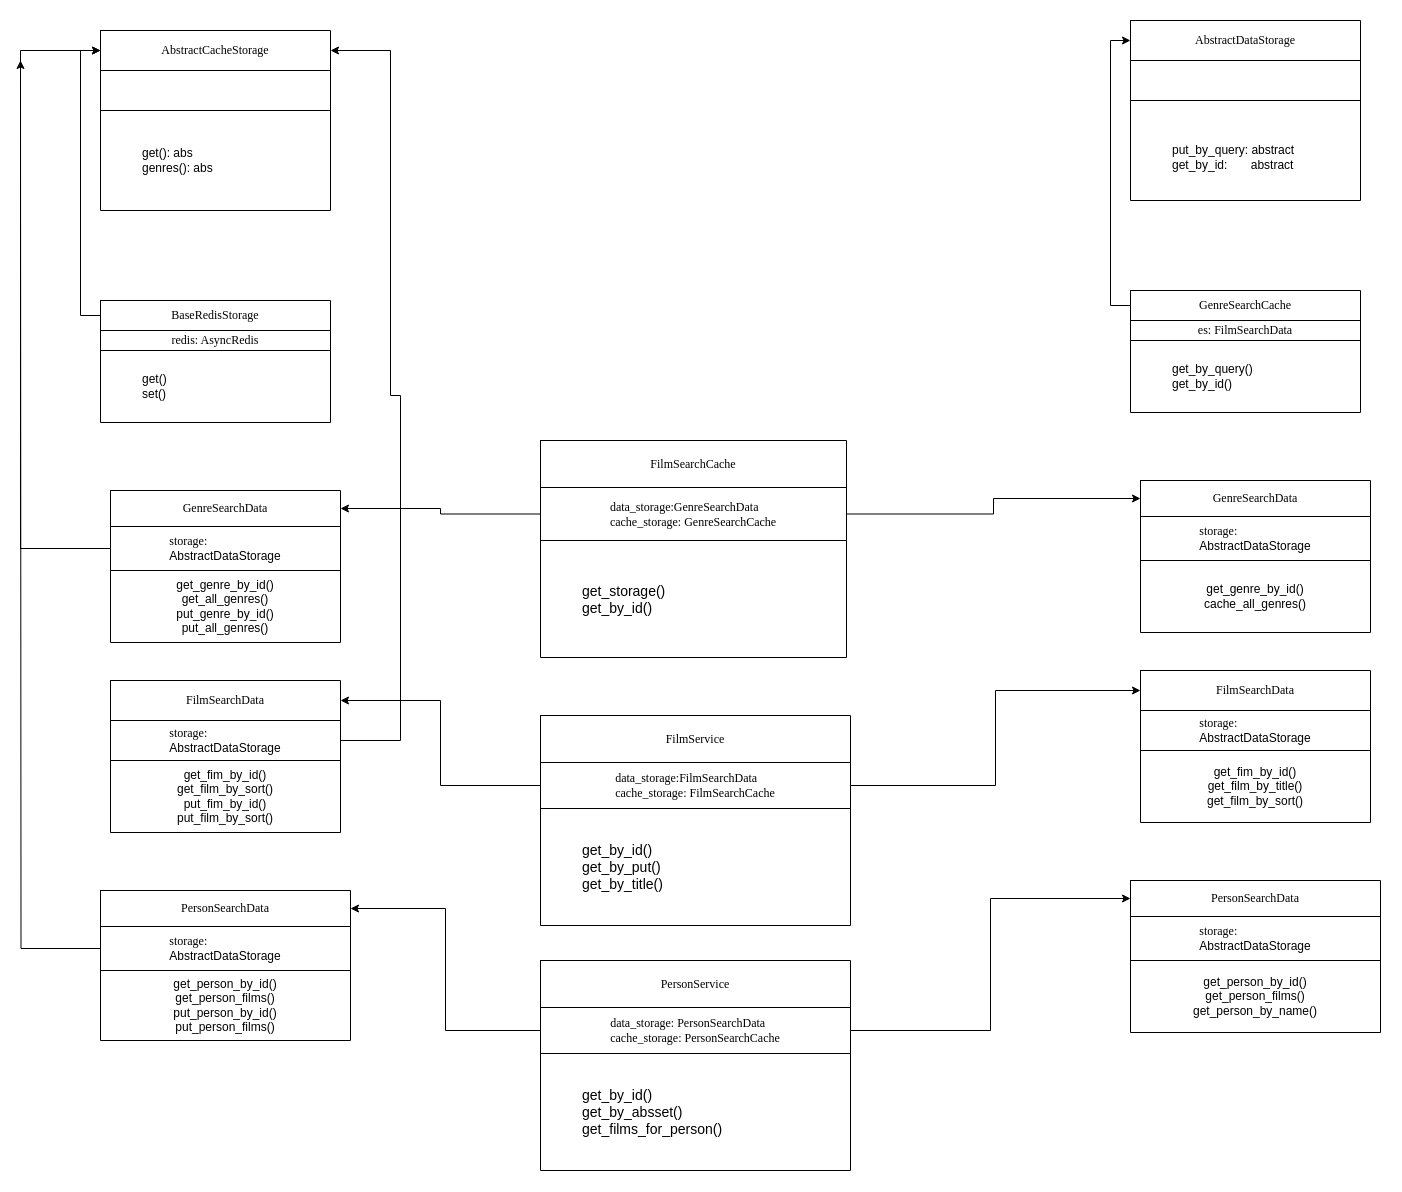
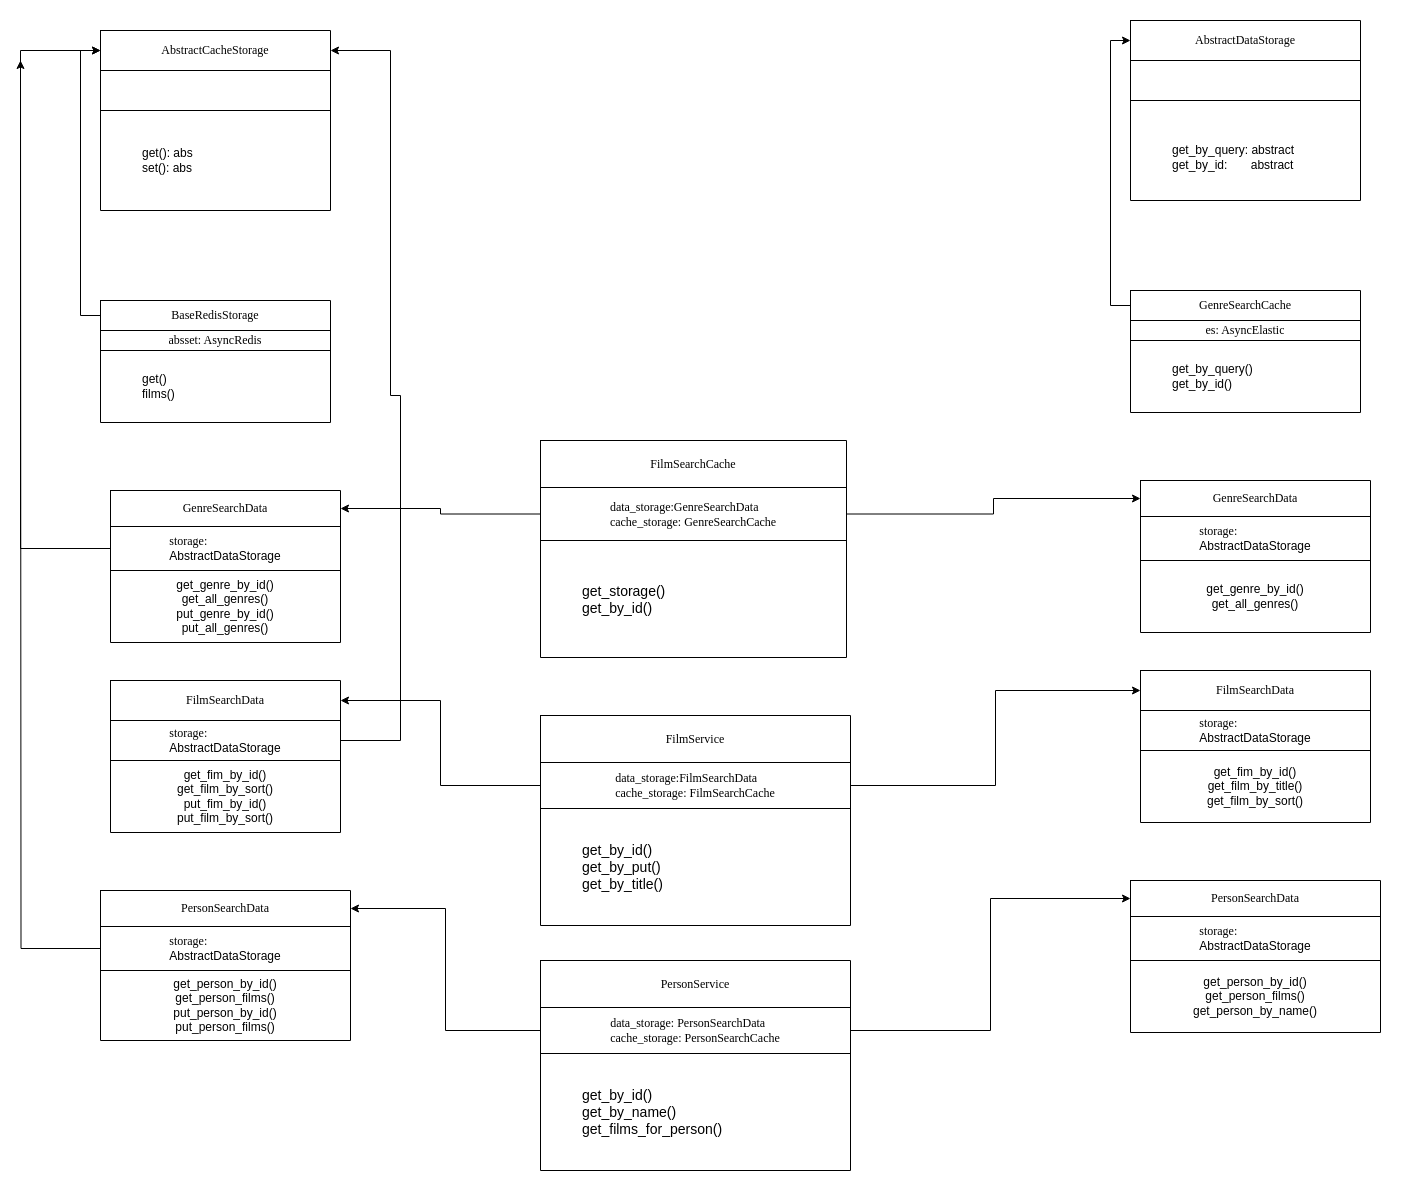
(1247, 151) -> (1247, 151)
(174, 161) -> (163, 161)
(1246, 331) -> (1246, 331)
(216, 341) -> (216, 341)
(136, 387) -> (140, 387)
(1256, 597) -> (1256, 597)
(664, 1113) -> (657, 1113)
